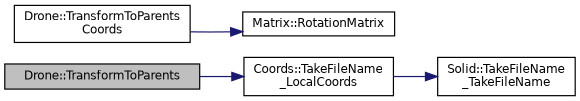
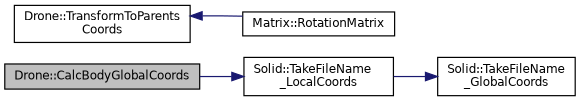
(210, 32) -> (223, 16)
(102, 77) -> (102, 77)
(319, 77) -> (319, 77)
(506, 77) -> (506, 77)
